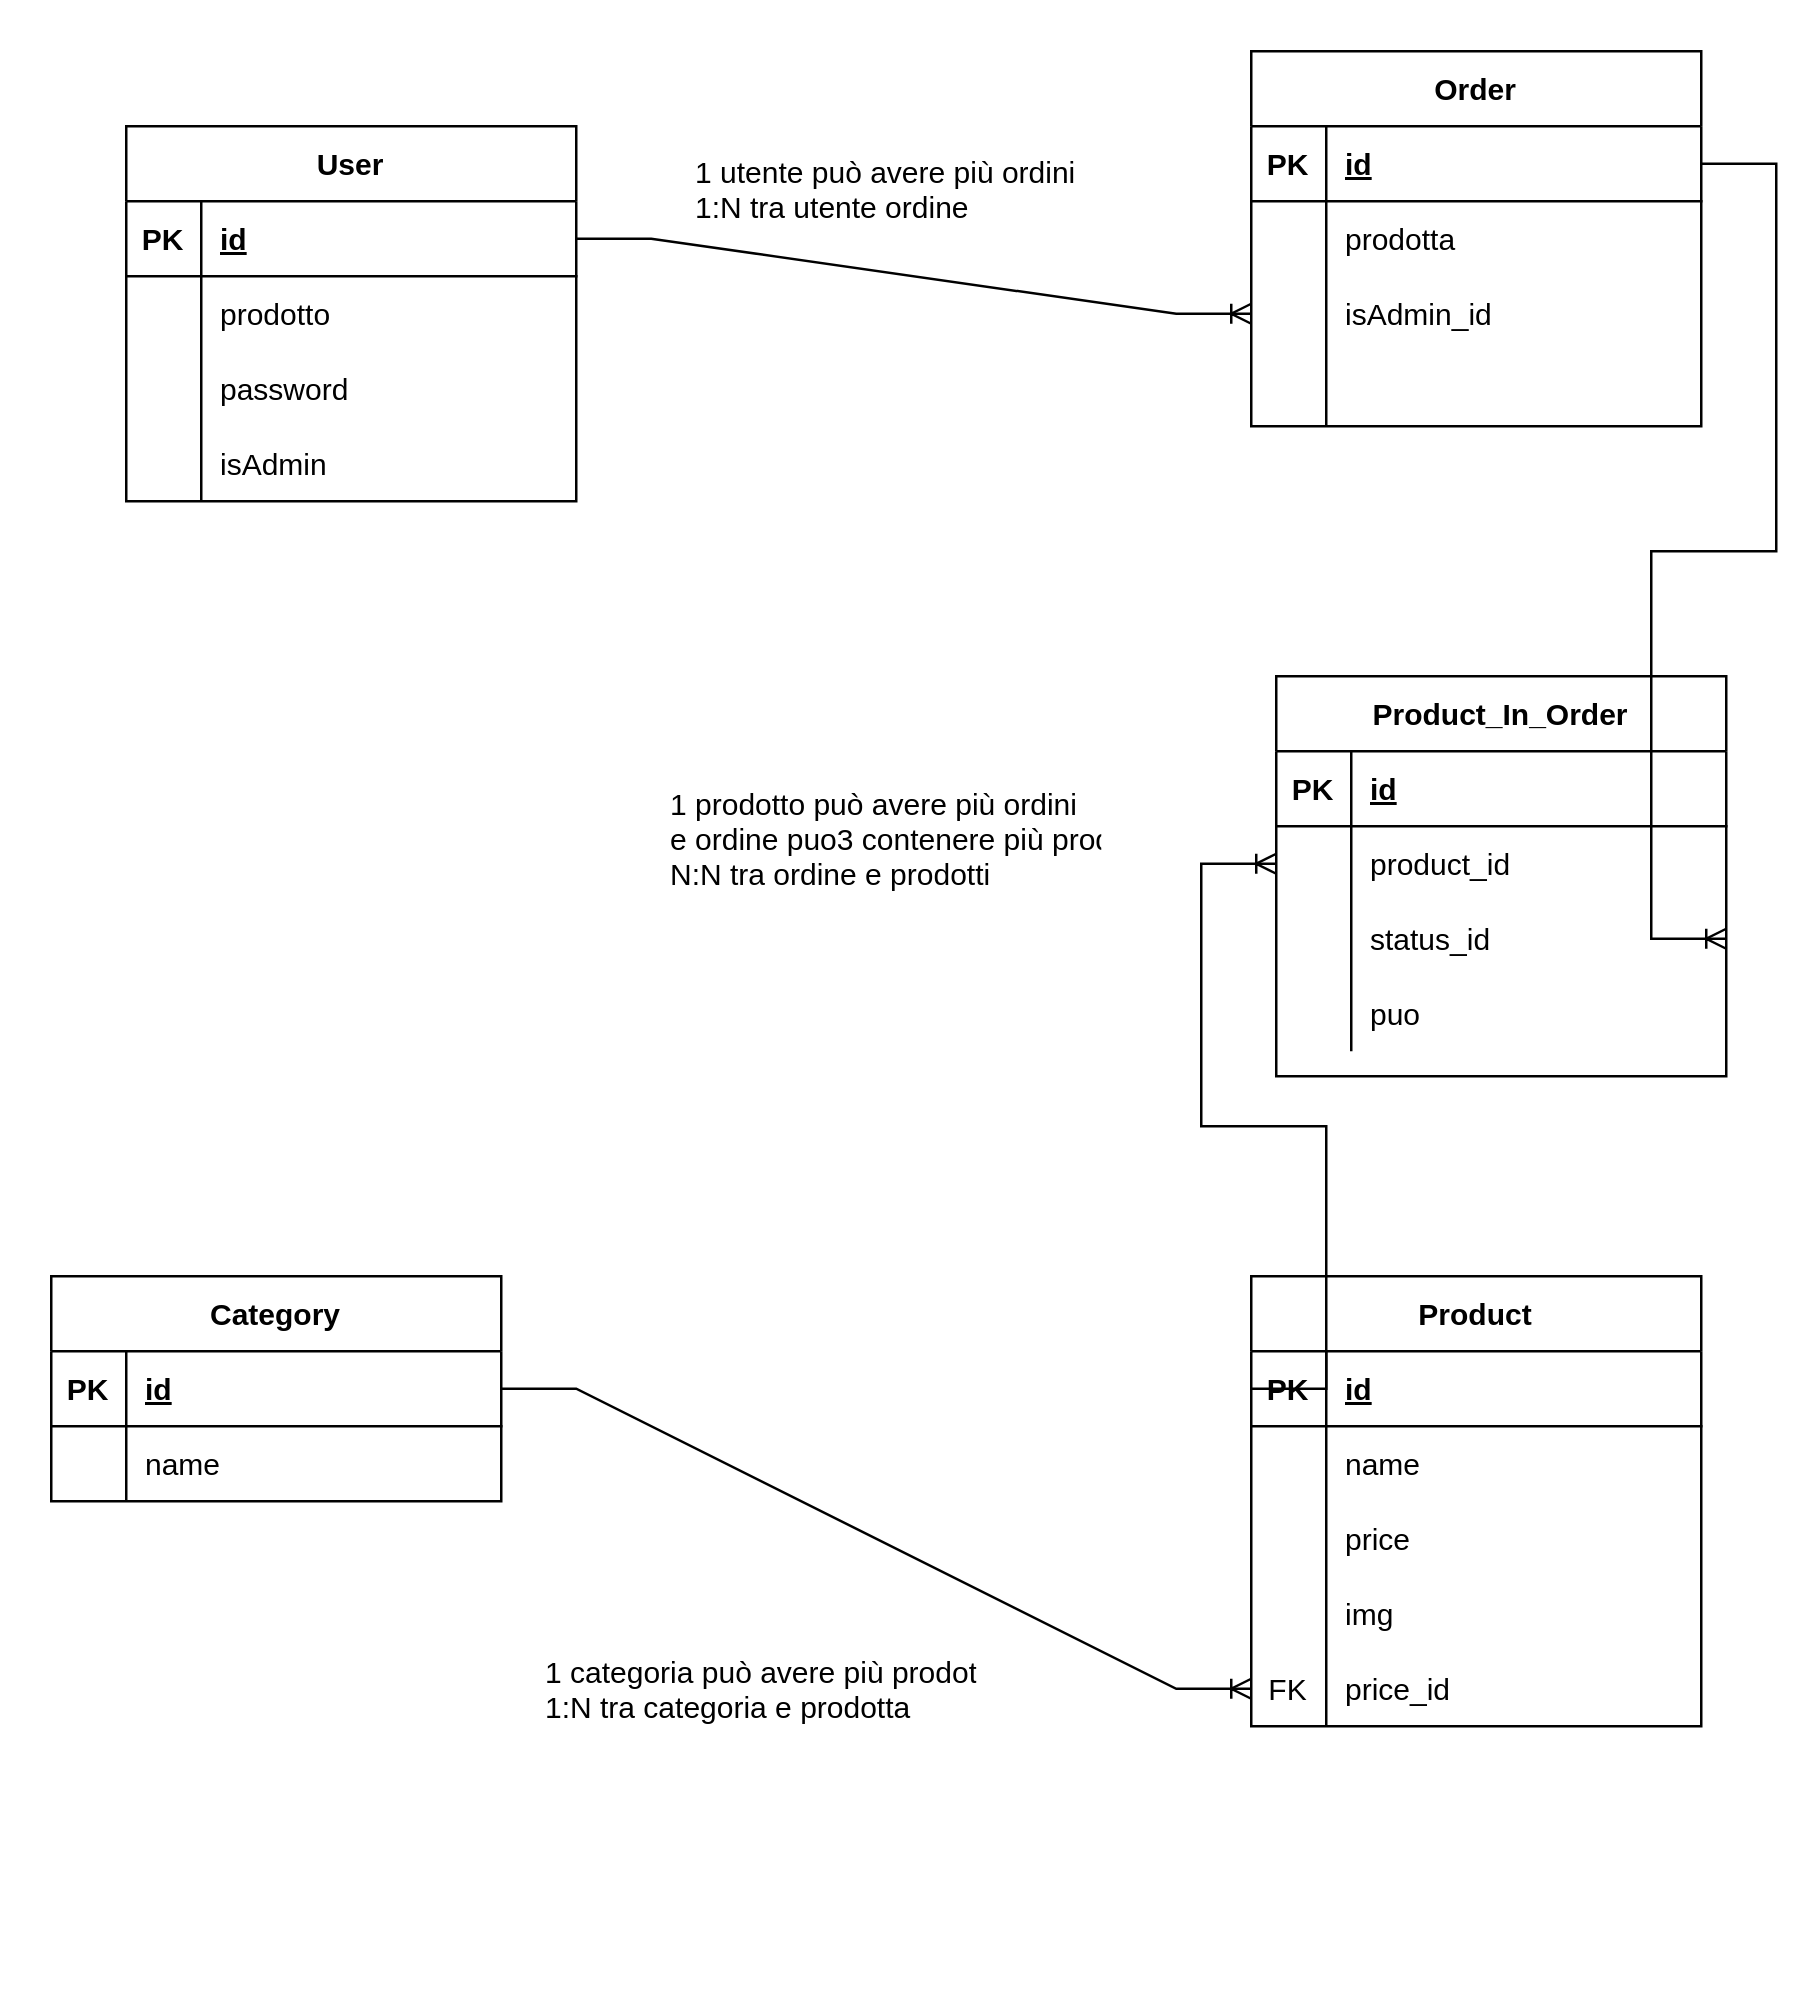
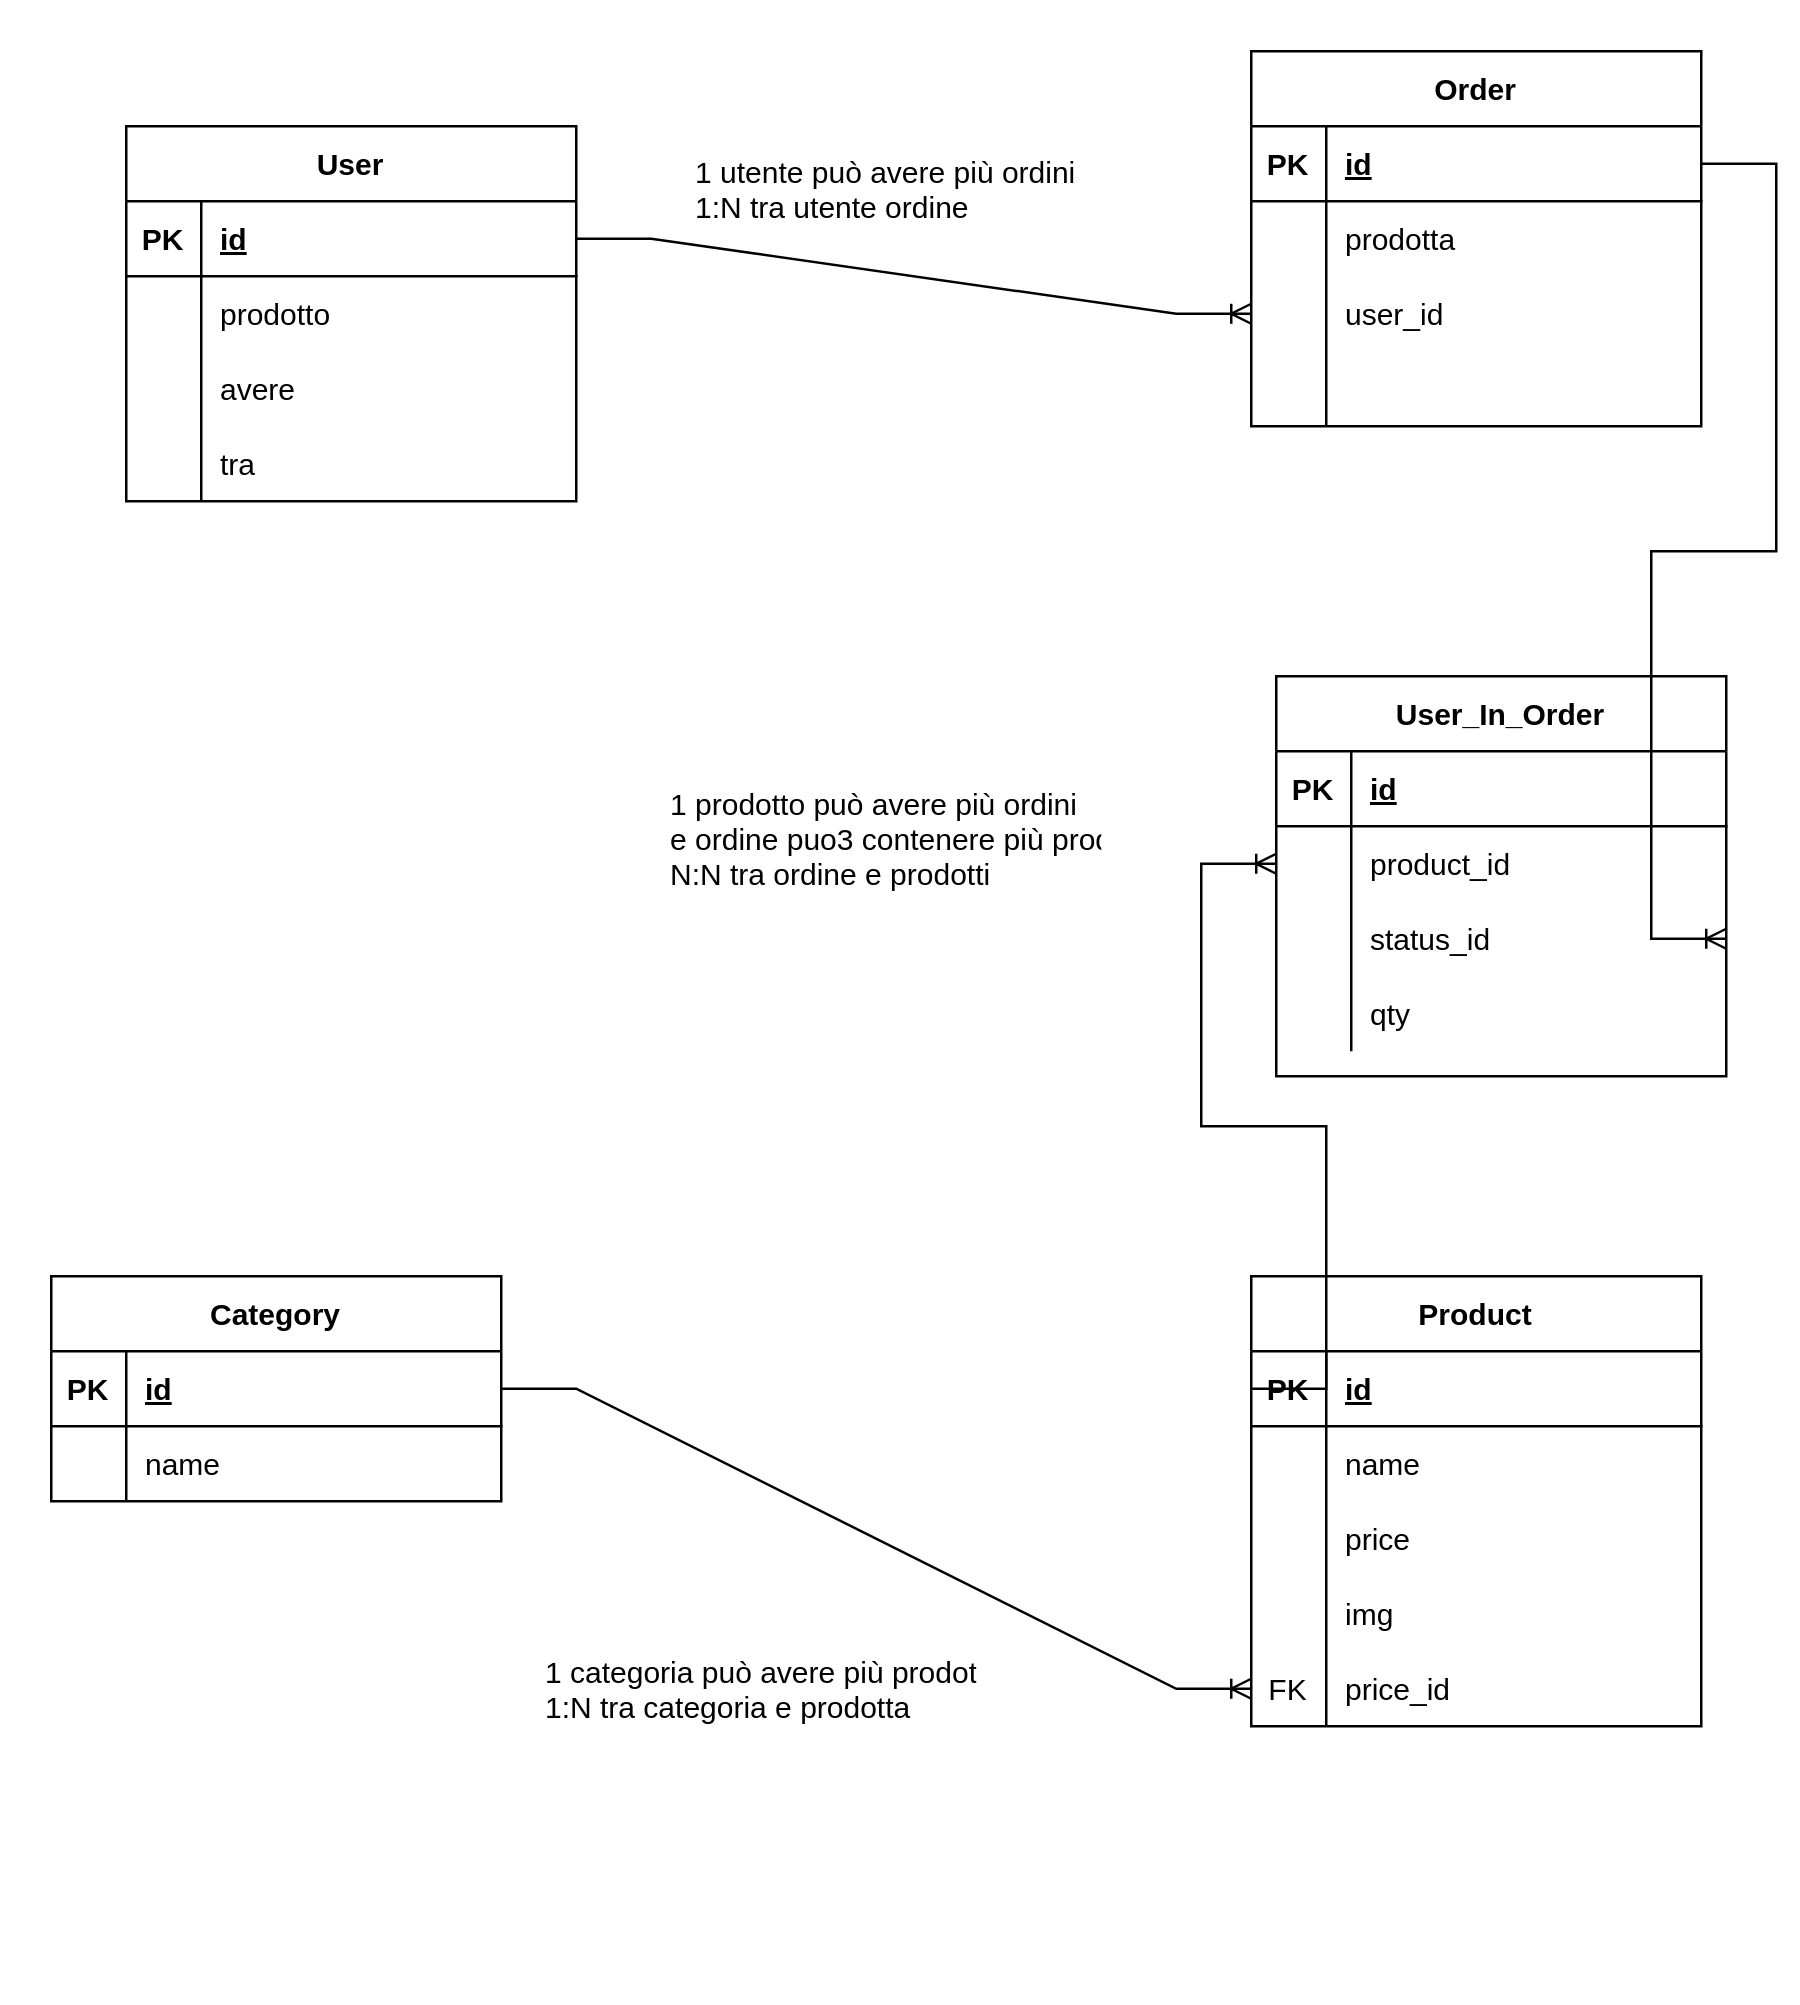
(1417, 315) -> (1400, 315)
(287, 390) -> (262, 390)
(271, 465) -> (245, 465)
(1500, 715) -> (1500, 715)
(1395, 1015) -> (1395, 1015)
